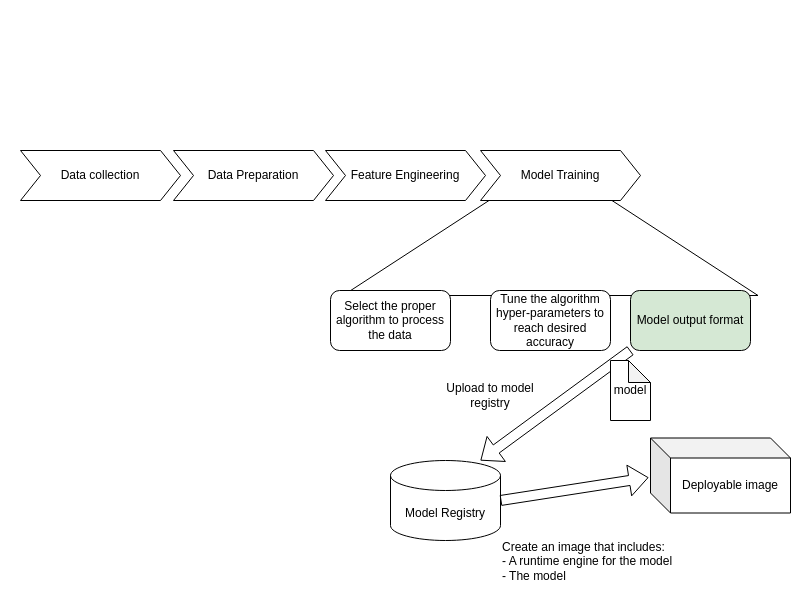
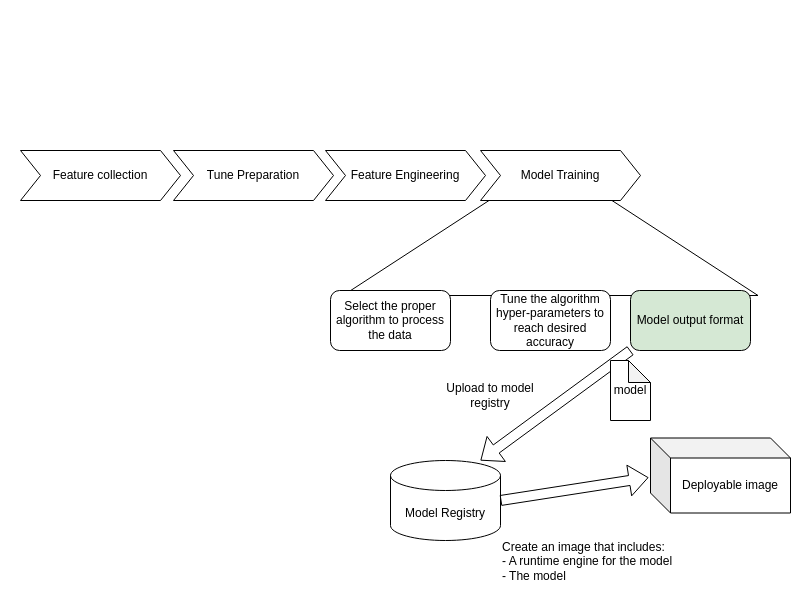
(101, 176) -> (101, 176)
(254, 176) -> (254, 176)
